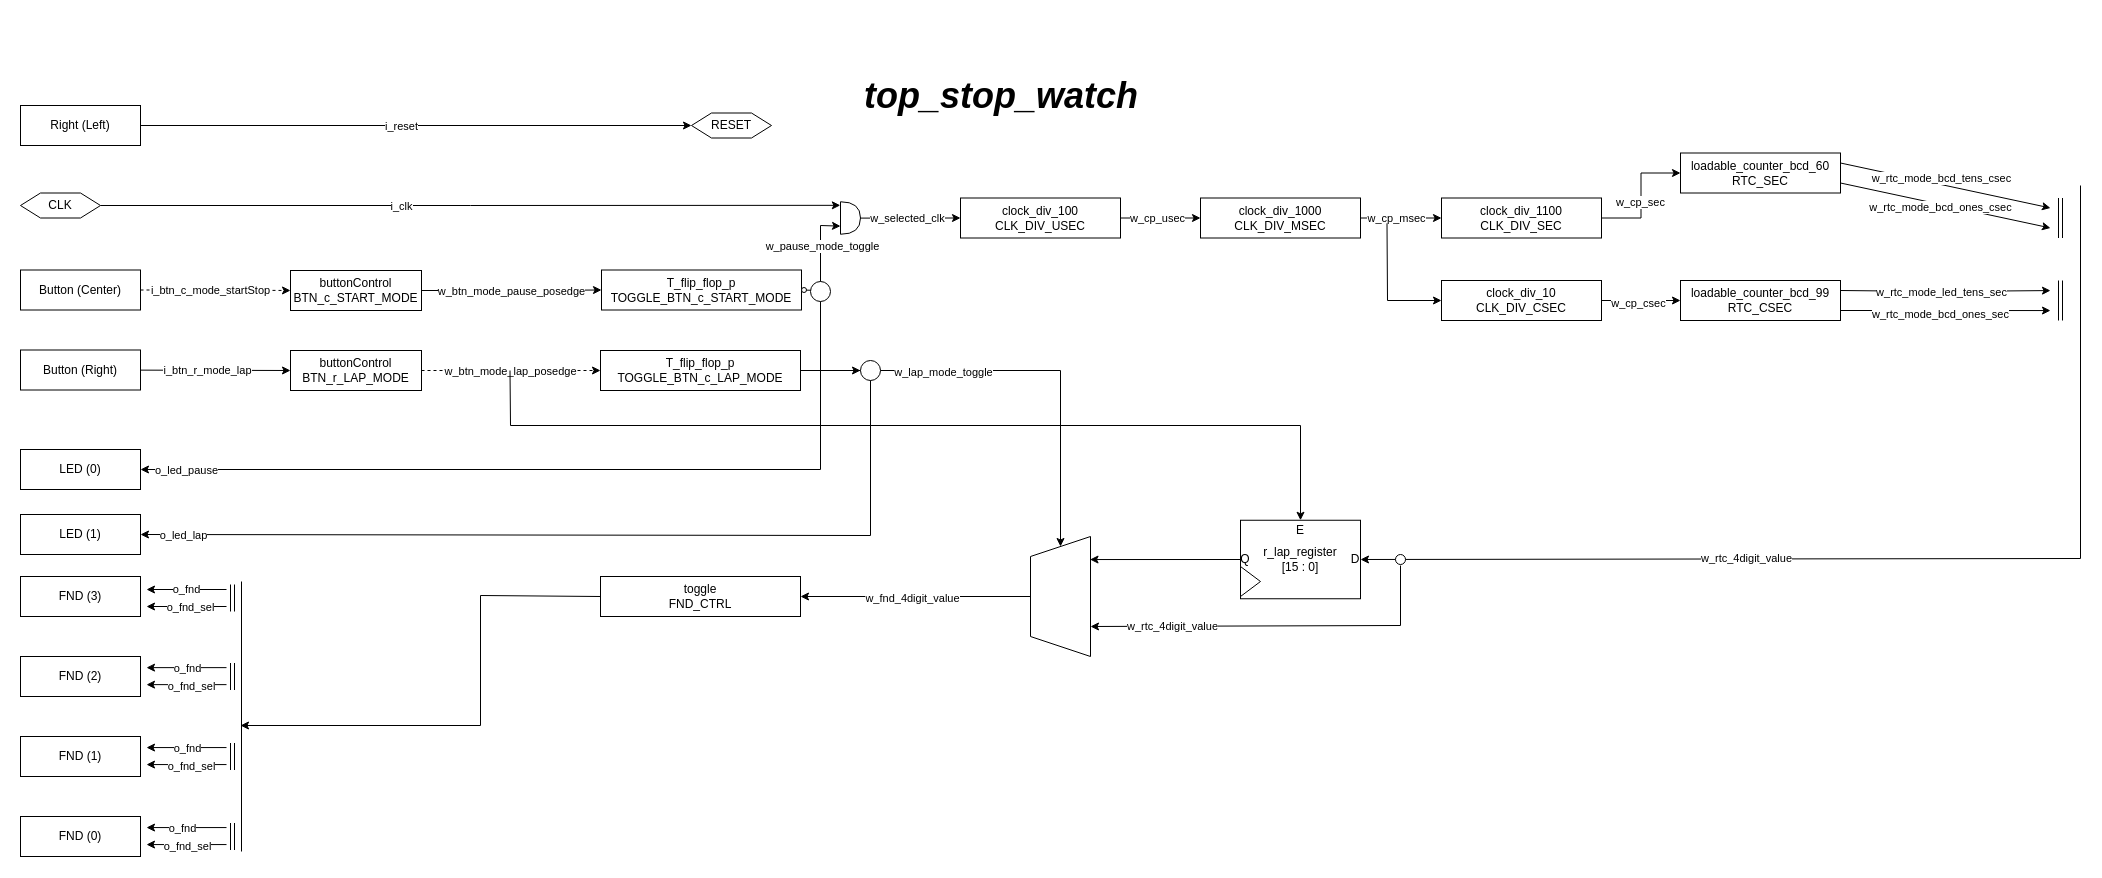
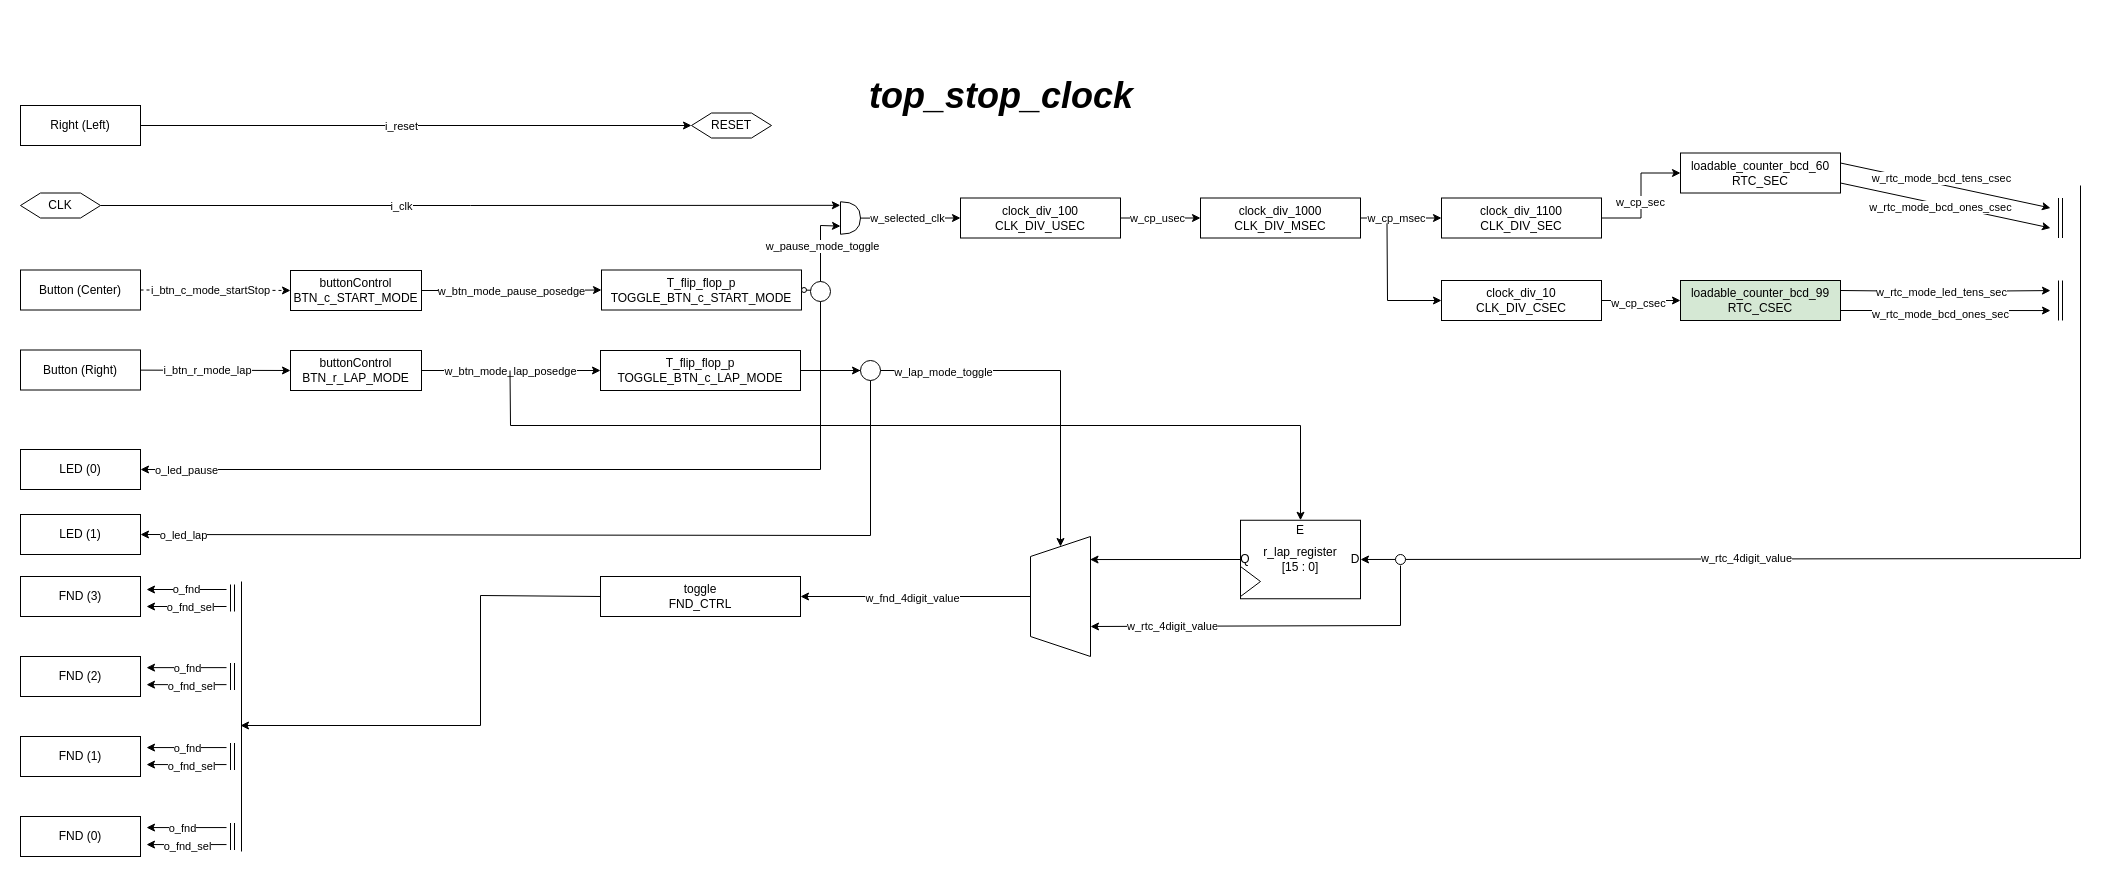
(1002, 96) -> (1002, 96)
(1761, 301) -> (1761, 301)
(433, 371) -> (433, 371)
